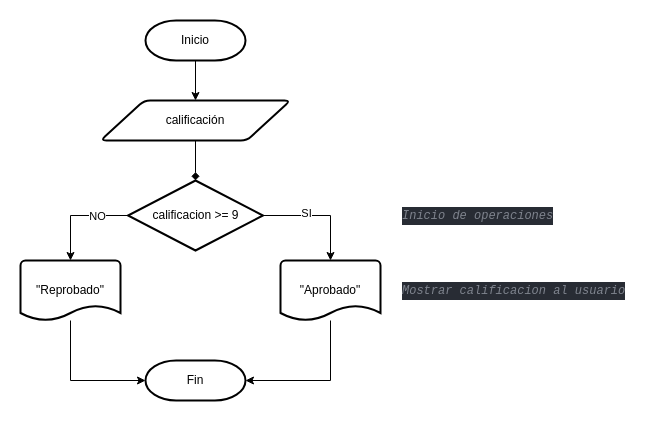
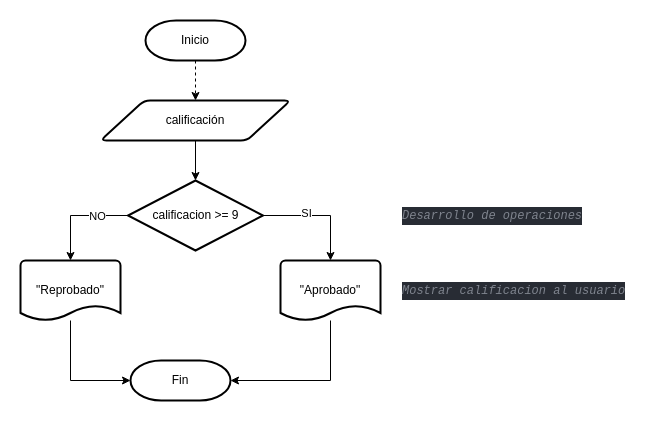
(196, 77) -> (196, 77)
(196, 171) -> (196, 172)
(465, 215) -> (479, 215)
(196, 381) -> (181, 381)
